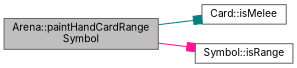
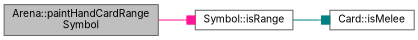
(175, 23) -> (306, 20)
